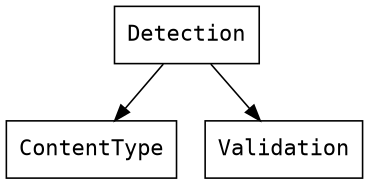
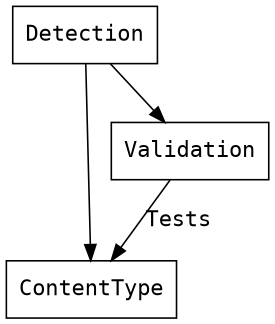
none -> (145, 214)
